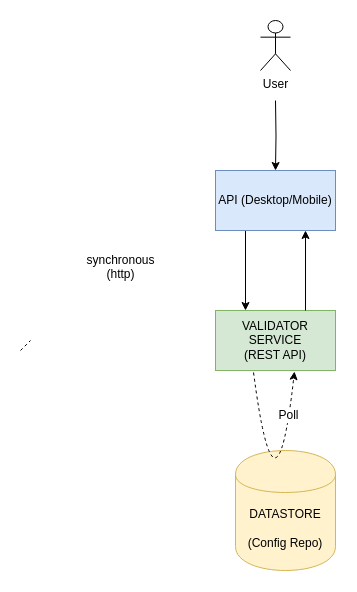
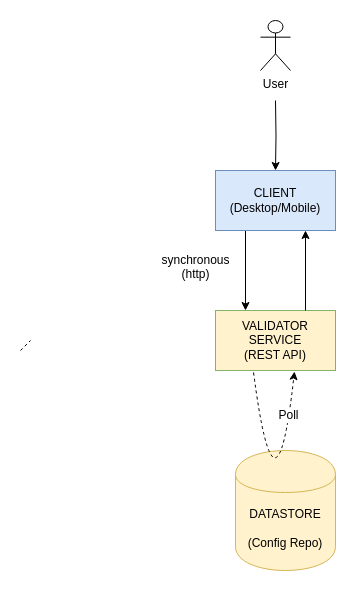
(276, 201) -> (276, 201)
(121, 266) -> (196, 266)
(276, 341) -> (276, 341)
